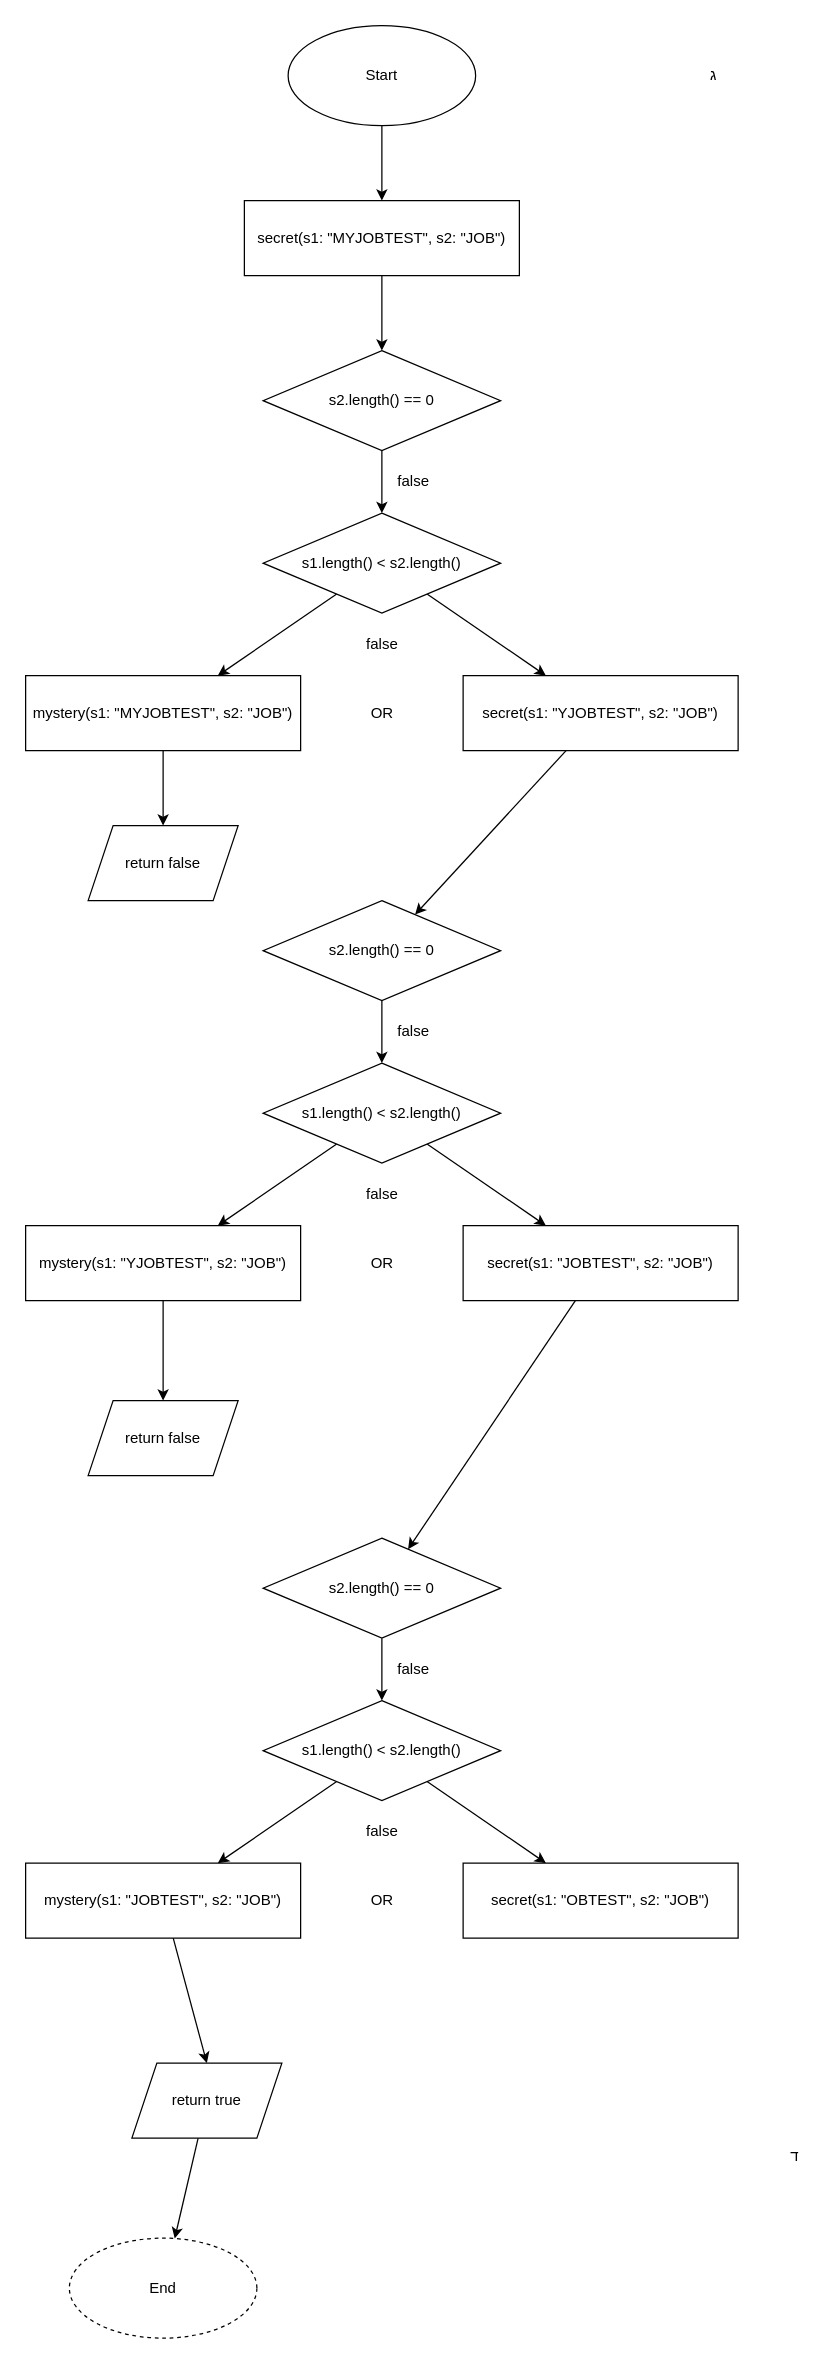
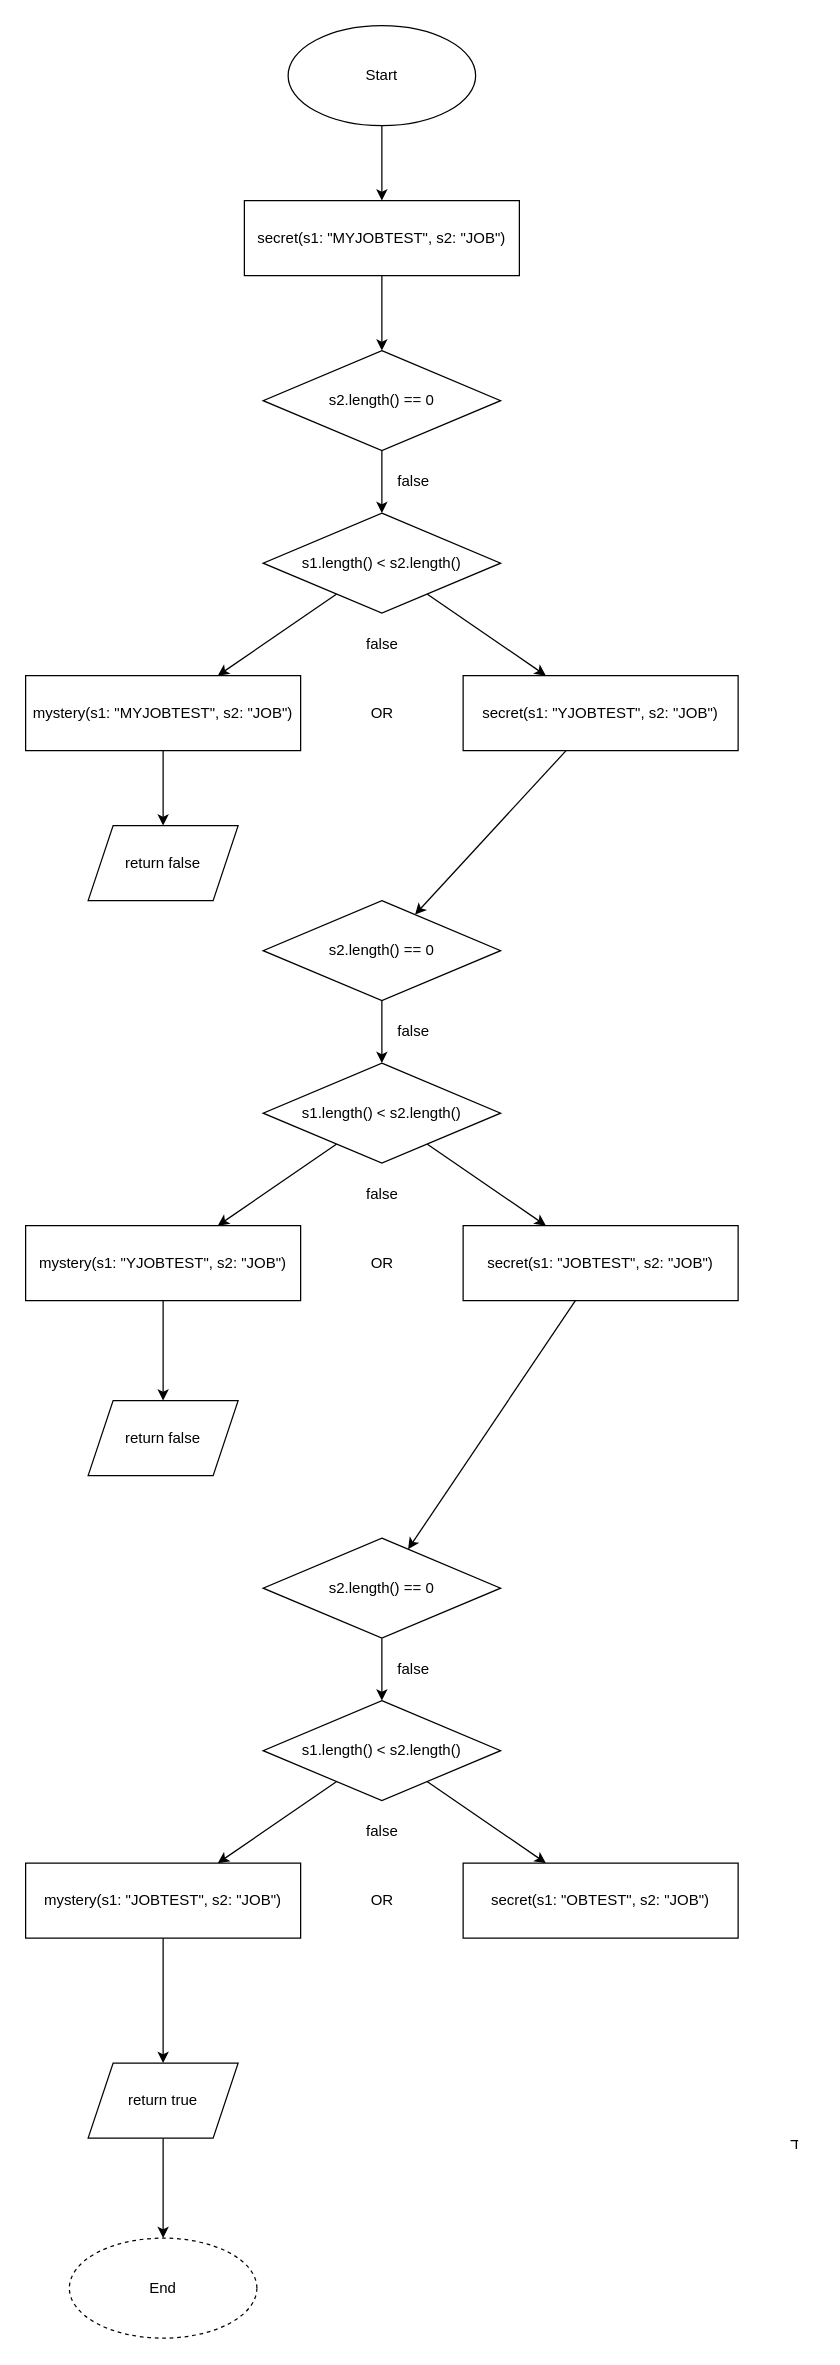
(713, 76) -> none
(207, 2101) -> (163, 2101)
(794, 2157) -> (794, 2144)
